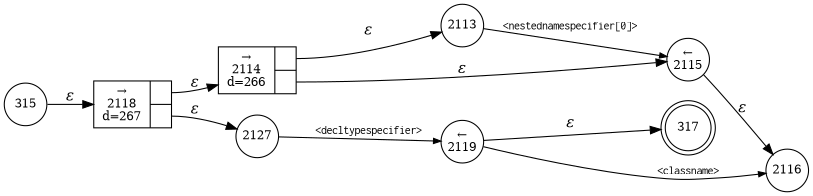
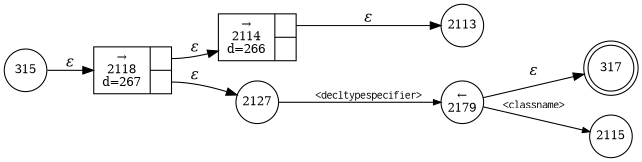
(688, 60) -> none
(462, 142) -> (462, 102)
(787, 170) -> (611, 136)
